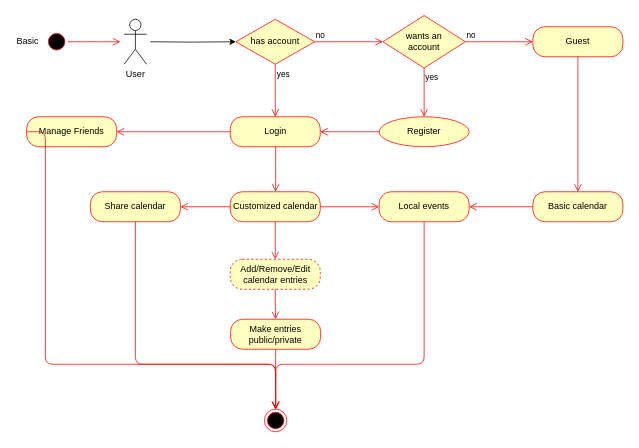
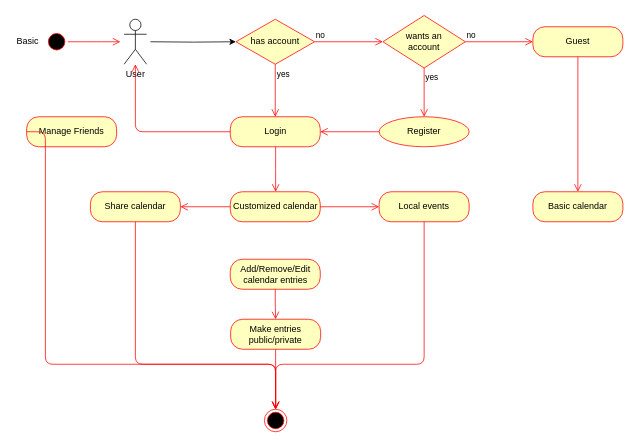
(129, 132) -> (135, 99)
(502, 207) -> none
(275, 239) -> none
(275, 274) -> (275, 274)
